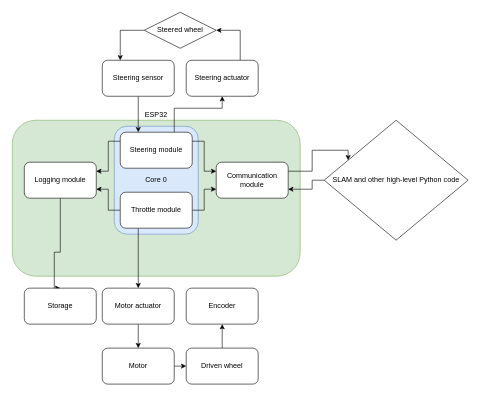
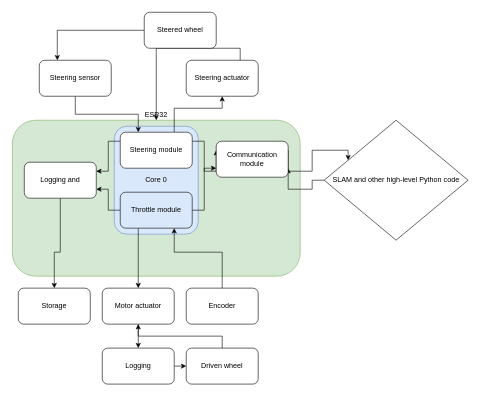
(180, 30) -> (180, 30)
(240, 30) -> (185, 48)
(138, 78) -> (75, 78)
(60, 180) -> (60, 180)
(252, 180) -> (252, 159)
(156, 210) -> (156, 210)
none -> (174, 233)
(60, 306) -> (54, 306)
(222, 329) -> (182, 336)
(138, 366) -> (138, 366)
